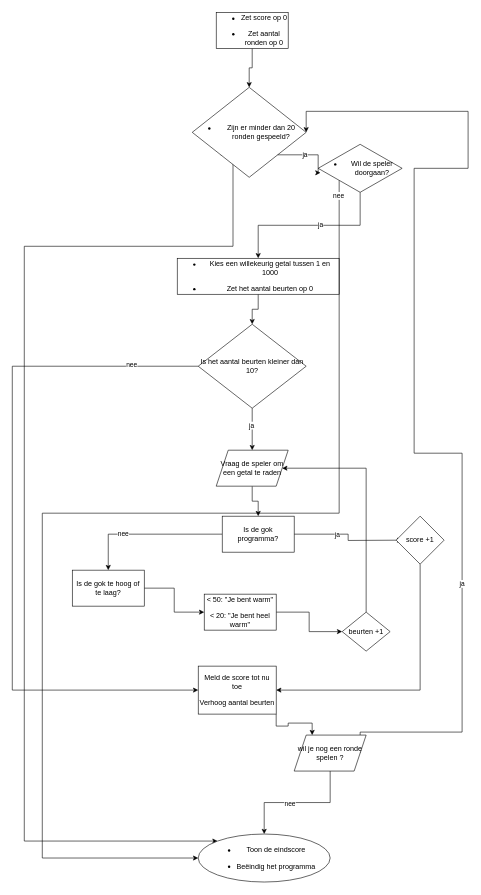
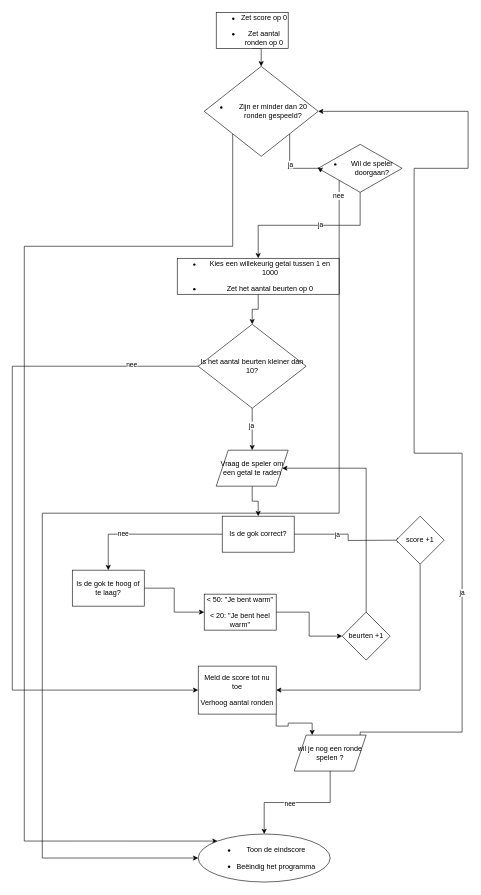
(249, 132) -> (261, 111)
(258, 534) -> (258, 534)
(366, 632) -> (366, 636)
(237, 690) -> (237, 690)
